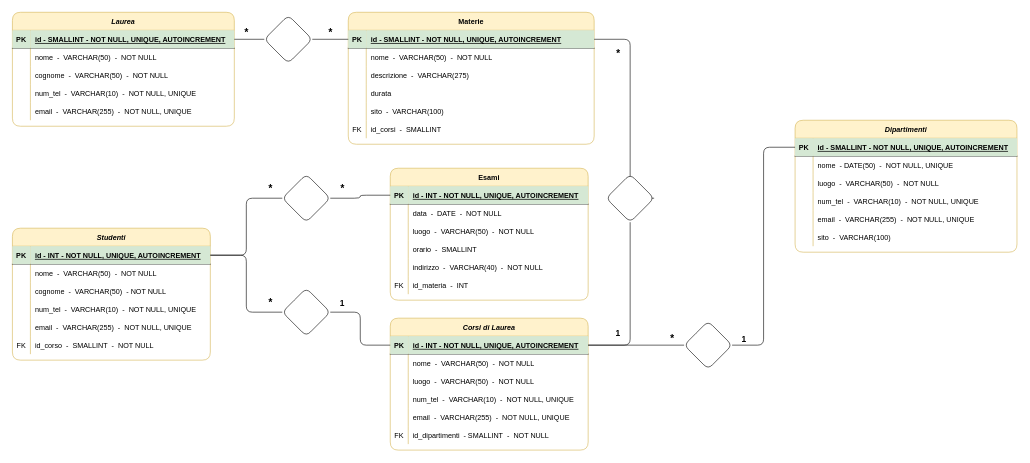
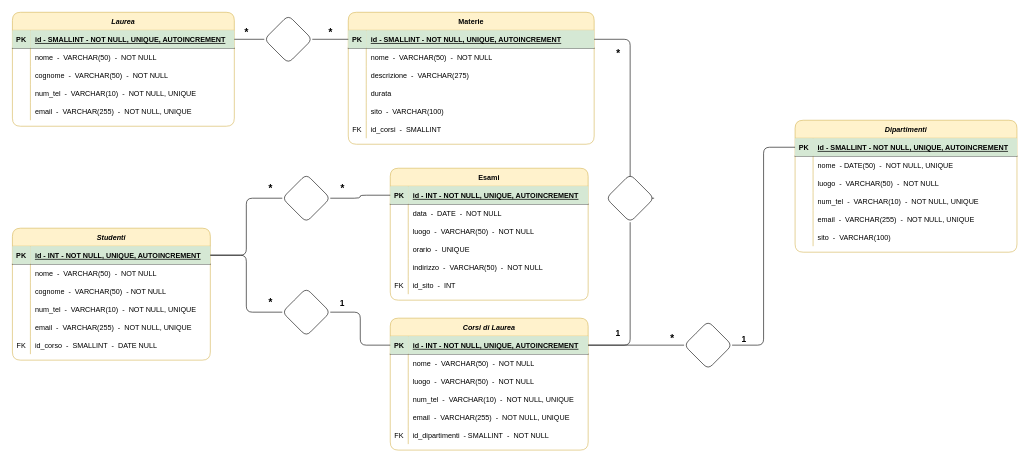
(448, 250) -> (444, 250)
(482, 268) -> (482, 268)
(445, 286) -> (439, 286)
(98, 346) -> (100, 346)
